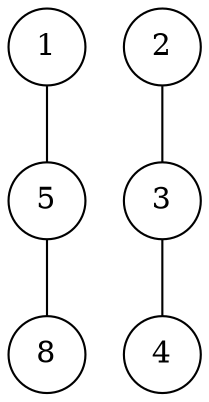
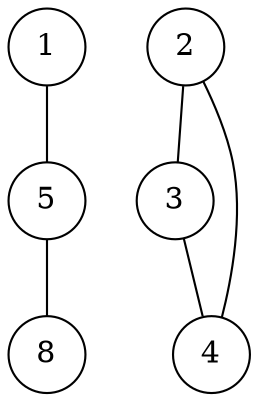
none -> (237, 197)
